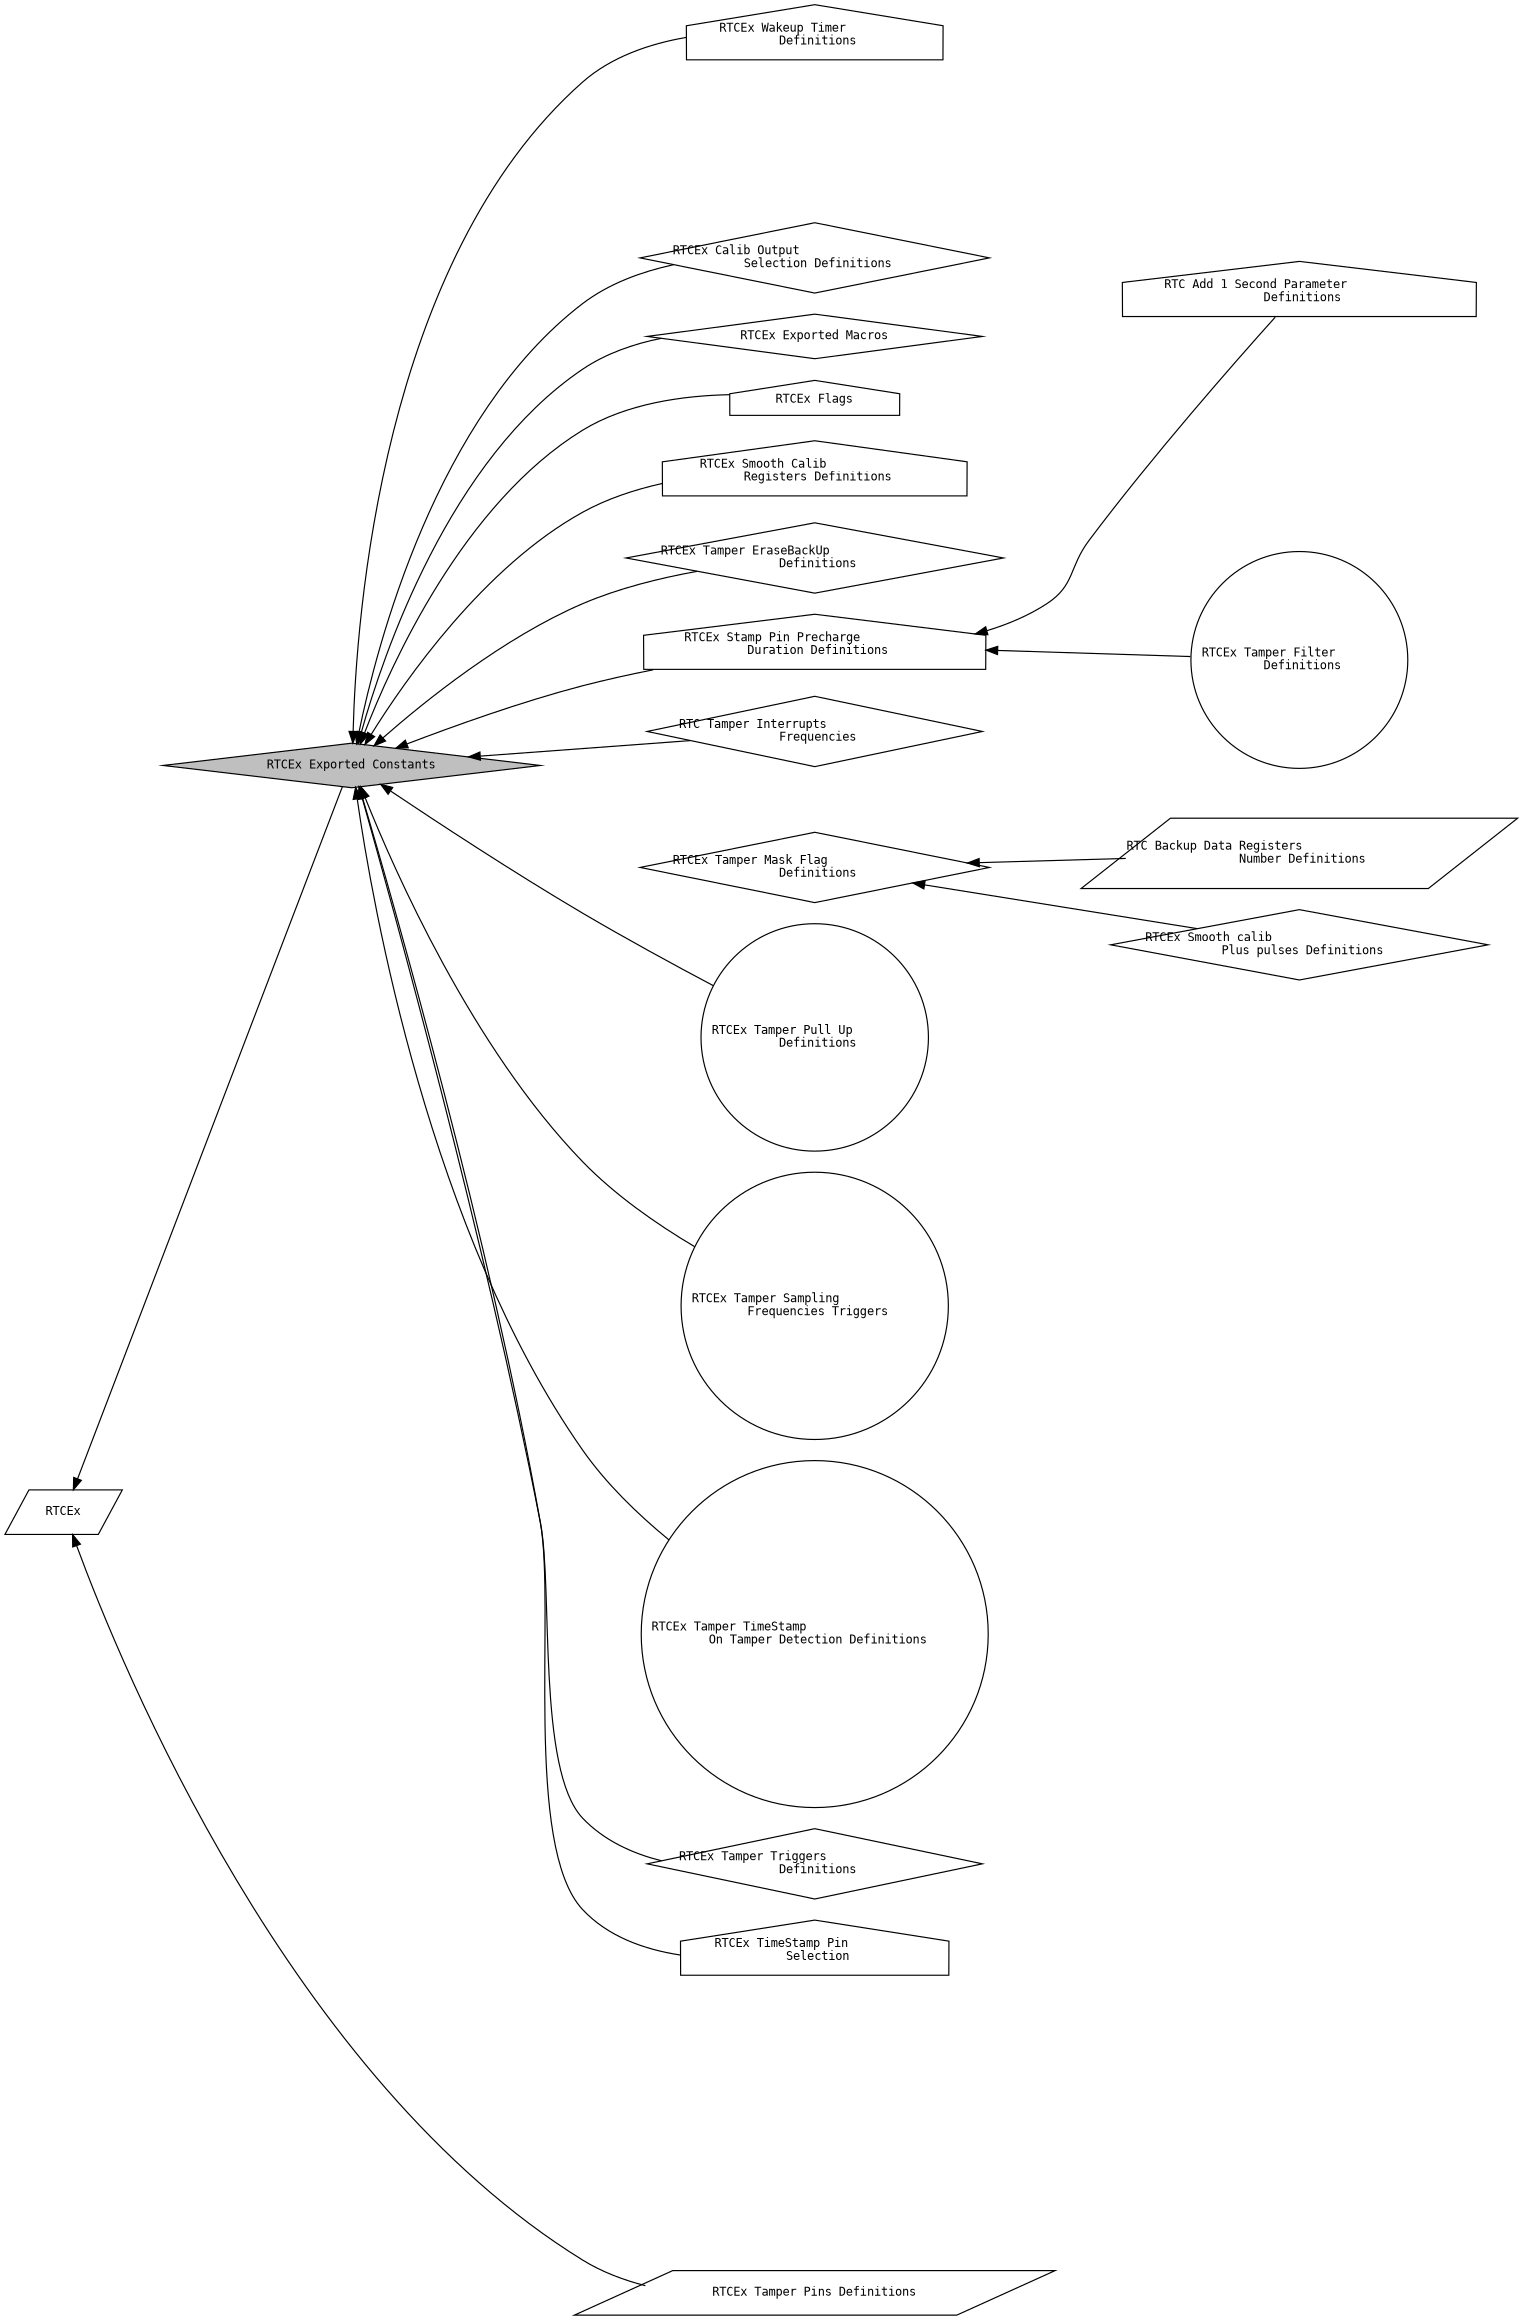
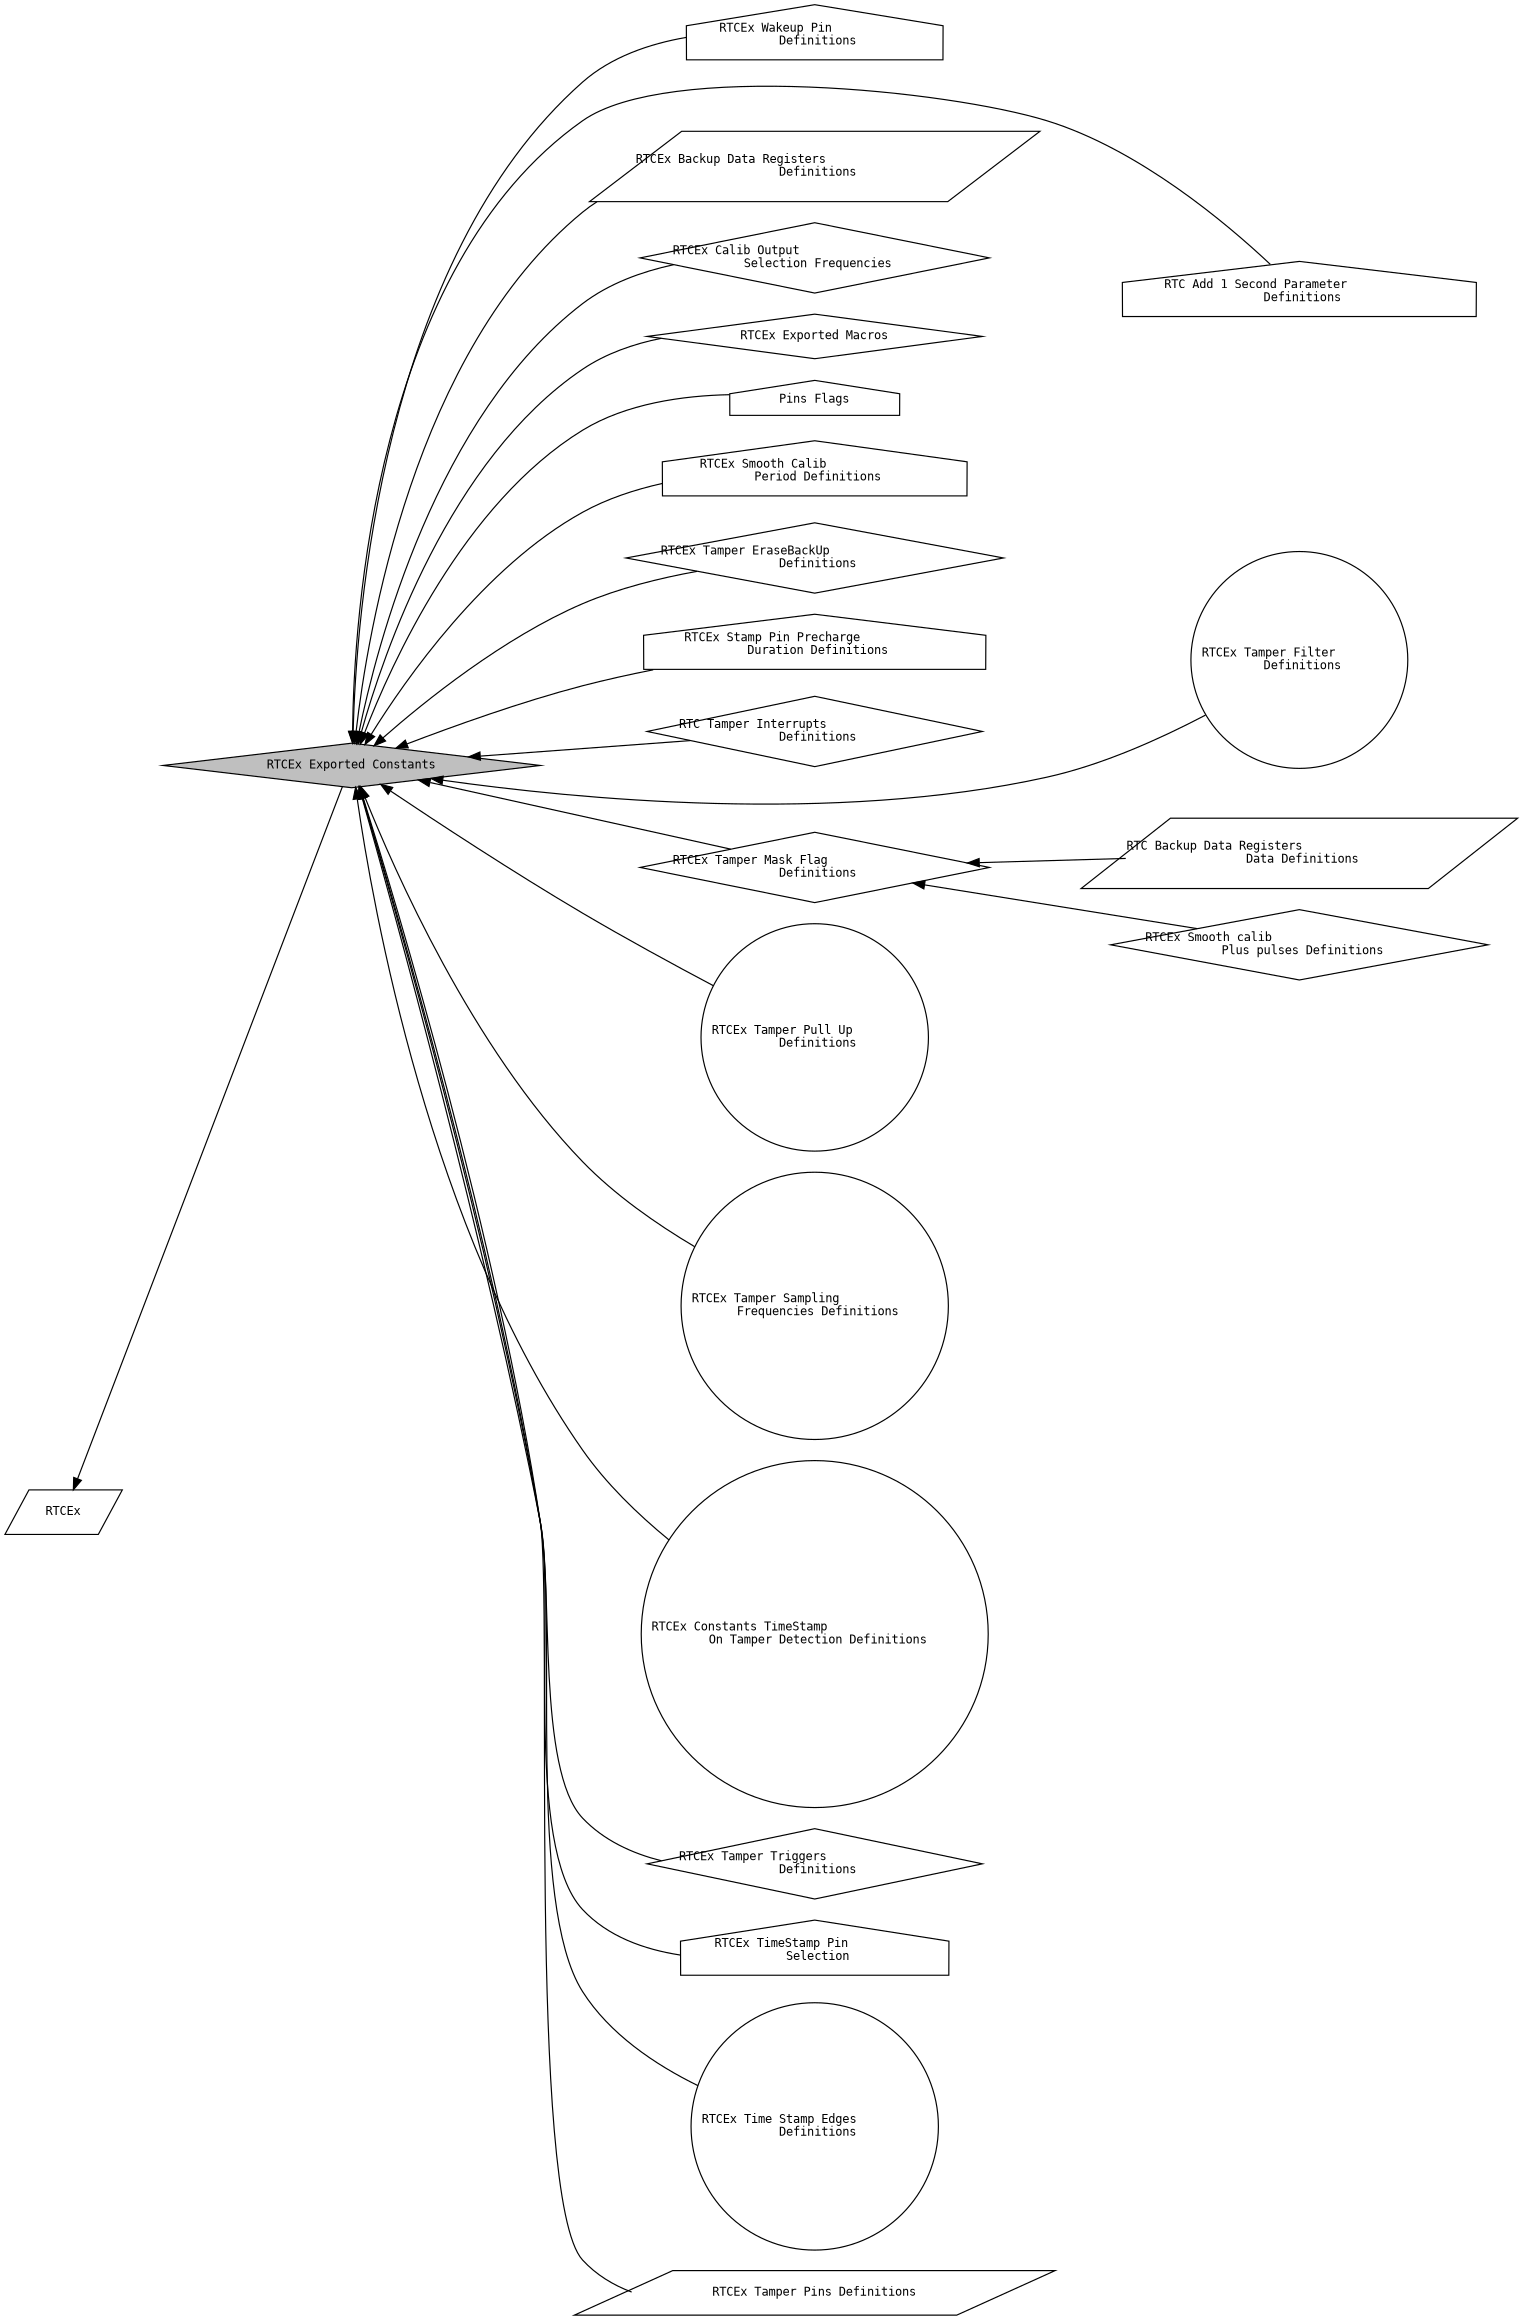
(815, 35) -> (815, 35)
none -> (815, 166)
(815, 258) -> (815, 258)
(815, 400) -> (815, 400)
(815, 471) -> (815, 471)
(1134, 482) -> (612, 107)
(1094, 654) -> (831, 802)
(815, 731) -> (815, 731)
none -> (581, 816)
(1299, 853) -> (1299, 853)
(815, 1306) -> (815, 1306)
(815, 1634) -> (815, 1634)
(295, 1970) -> (545, 1898)
none -> (815, 2126)
